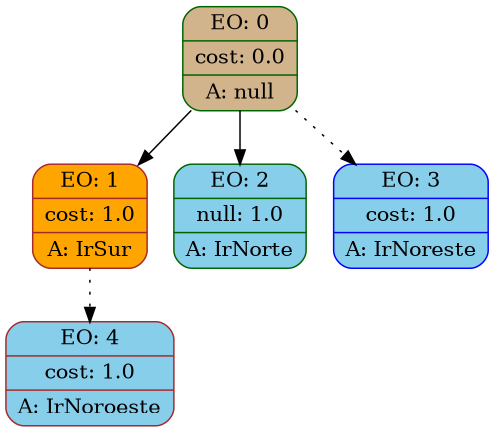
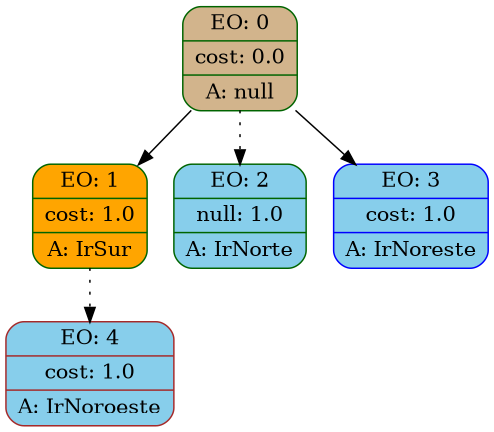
(240, 130) -> (240, 130)
(320, 133) -> (320, 133)
(90, 216) -> (90, 216)
